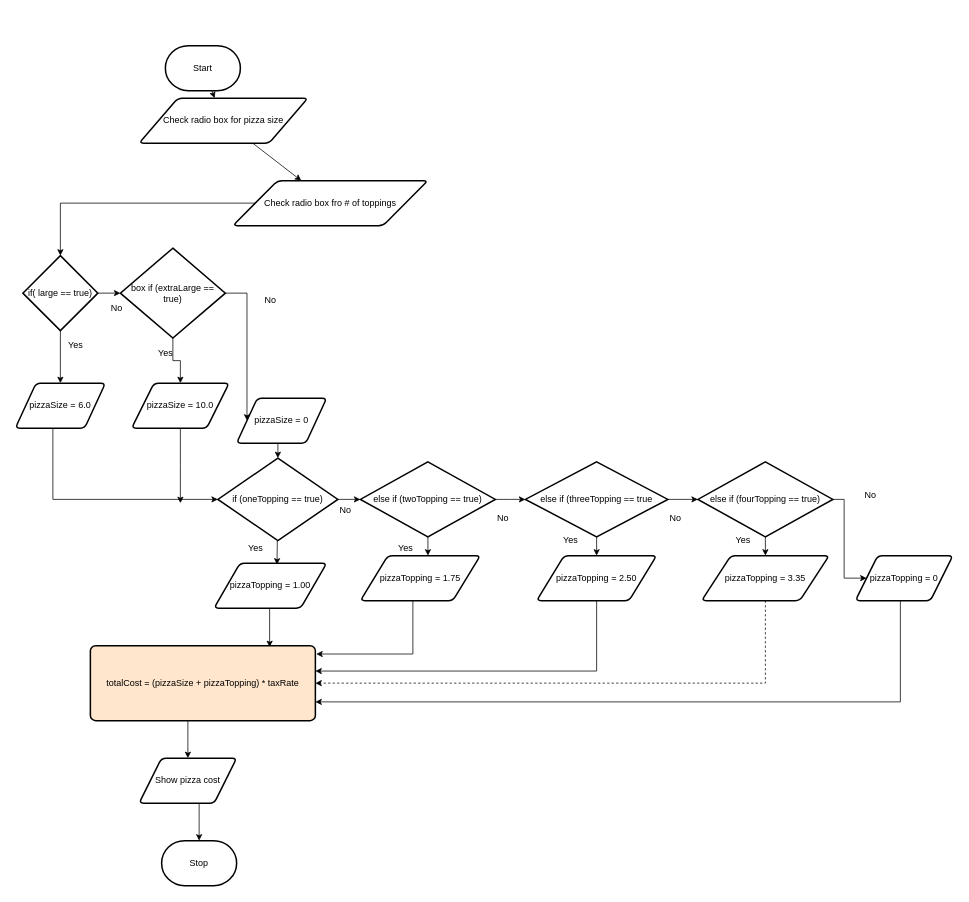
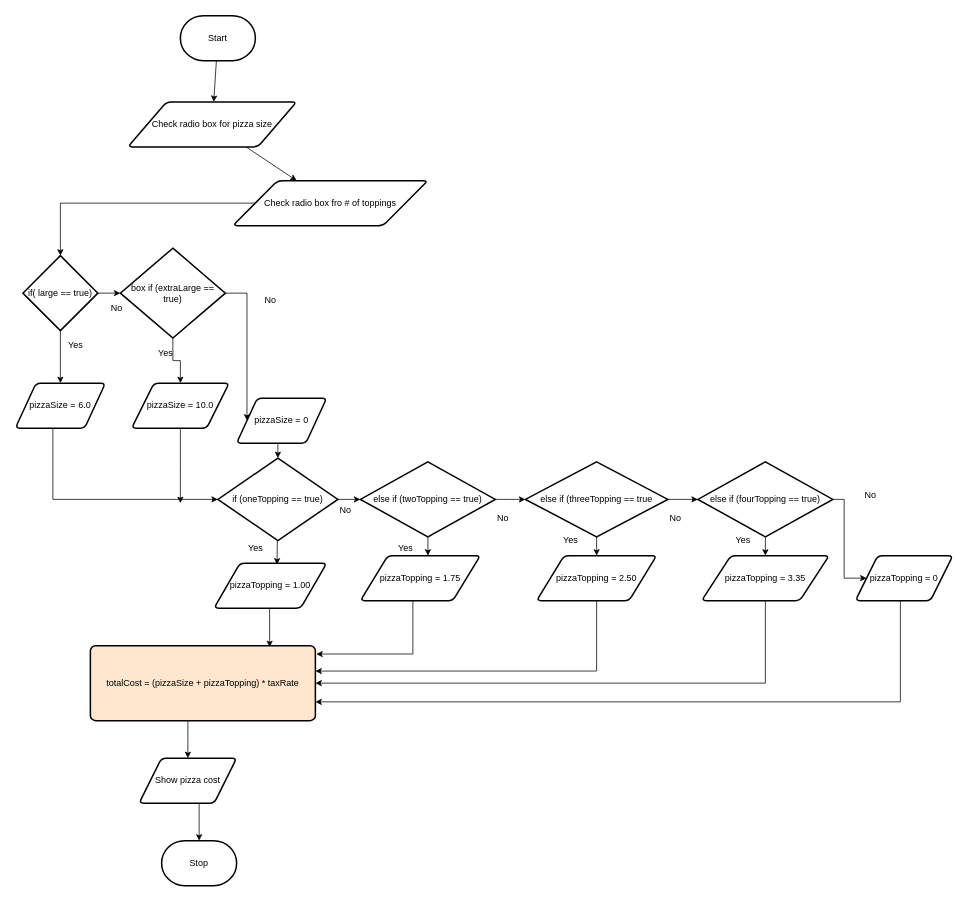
(203, 68) -> (218, 38)
(224, 120) -> (212, 124)
(583, 683) -> (583, 683)
